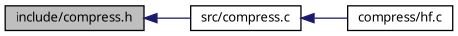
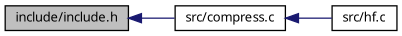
(75, 18) -> (67, 18)
(400, 18) -> (365, 18)
